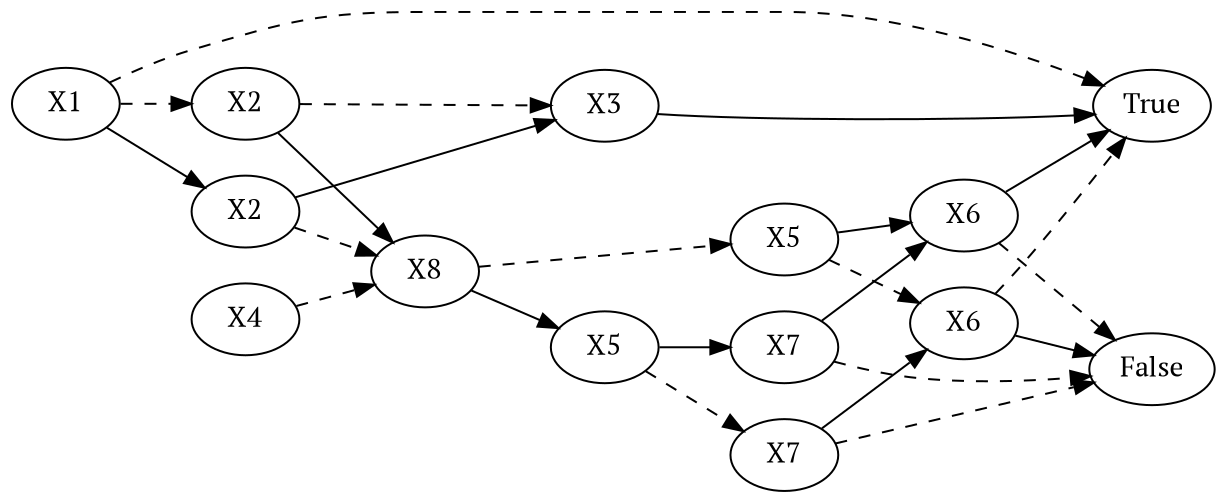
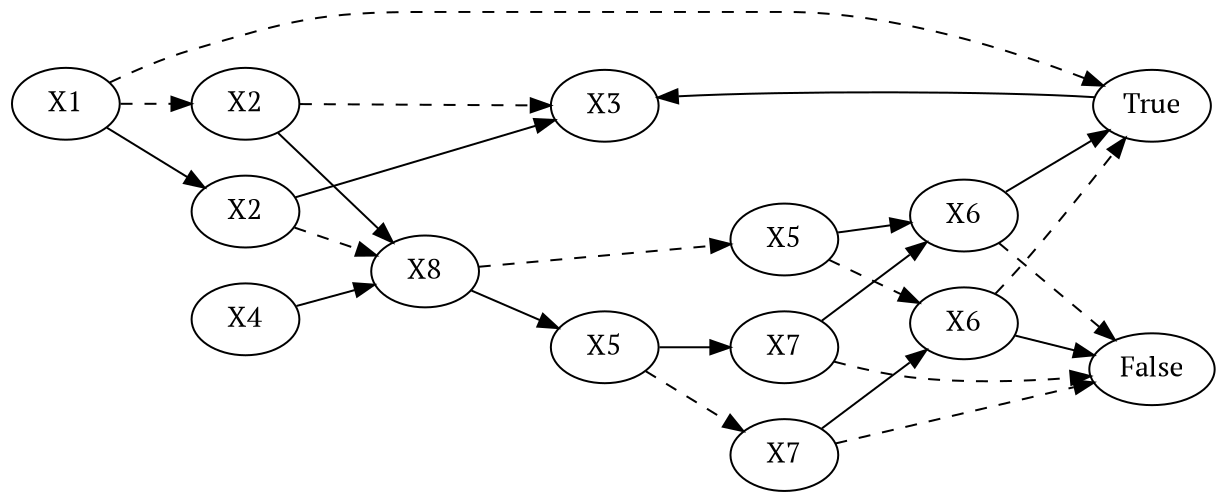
(866, 119) -> (887, 92)
(326, 298) -> (326, 298)
